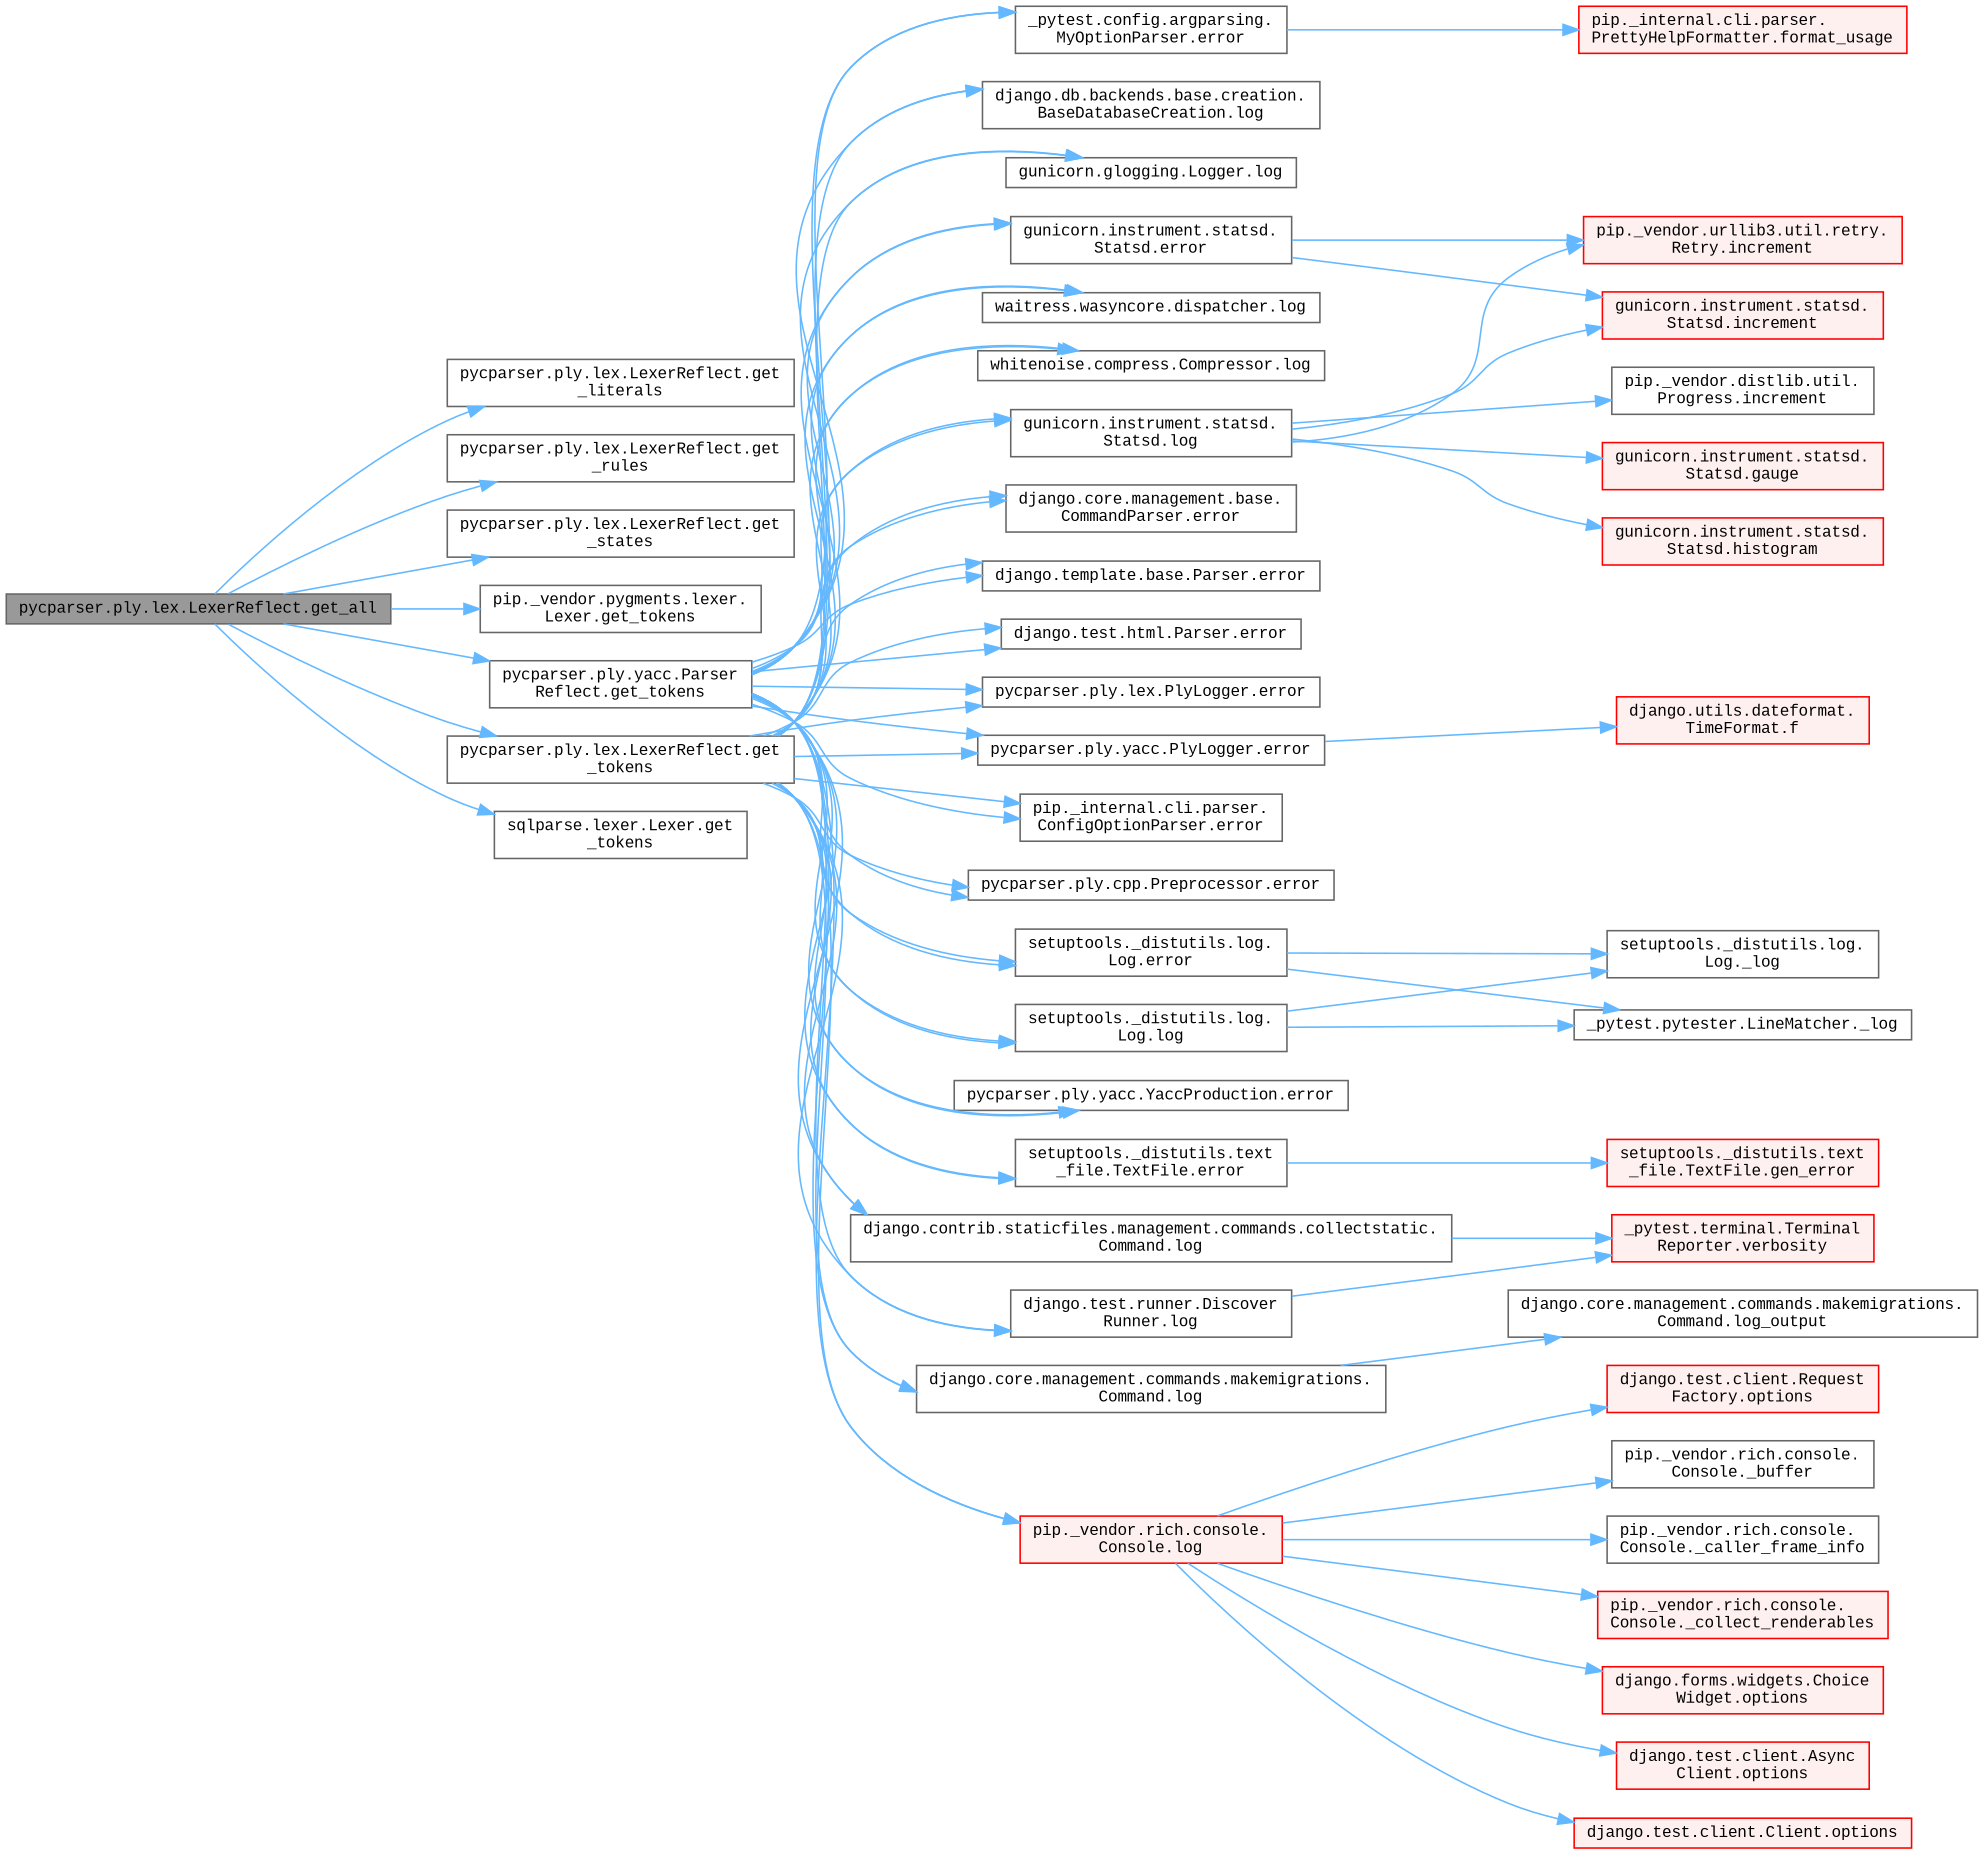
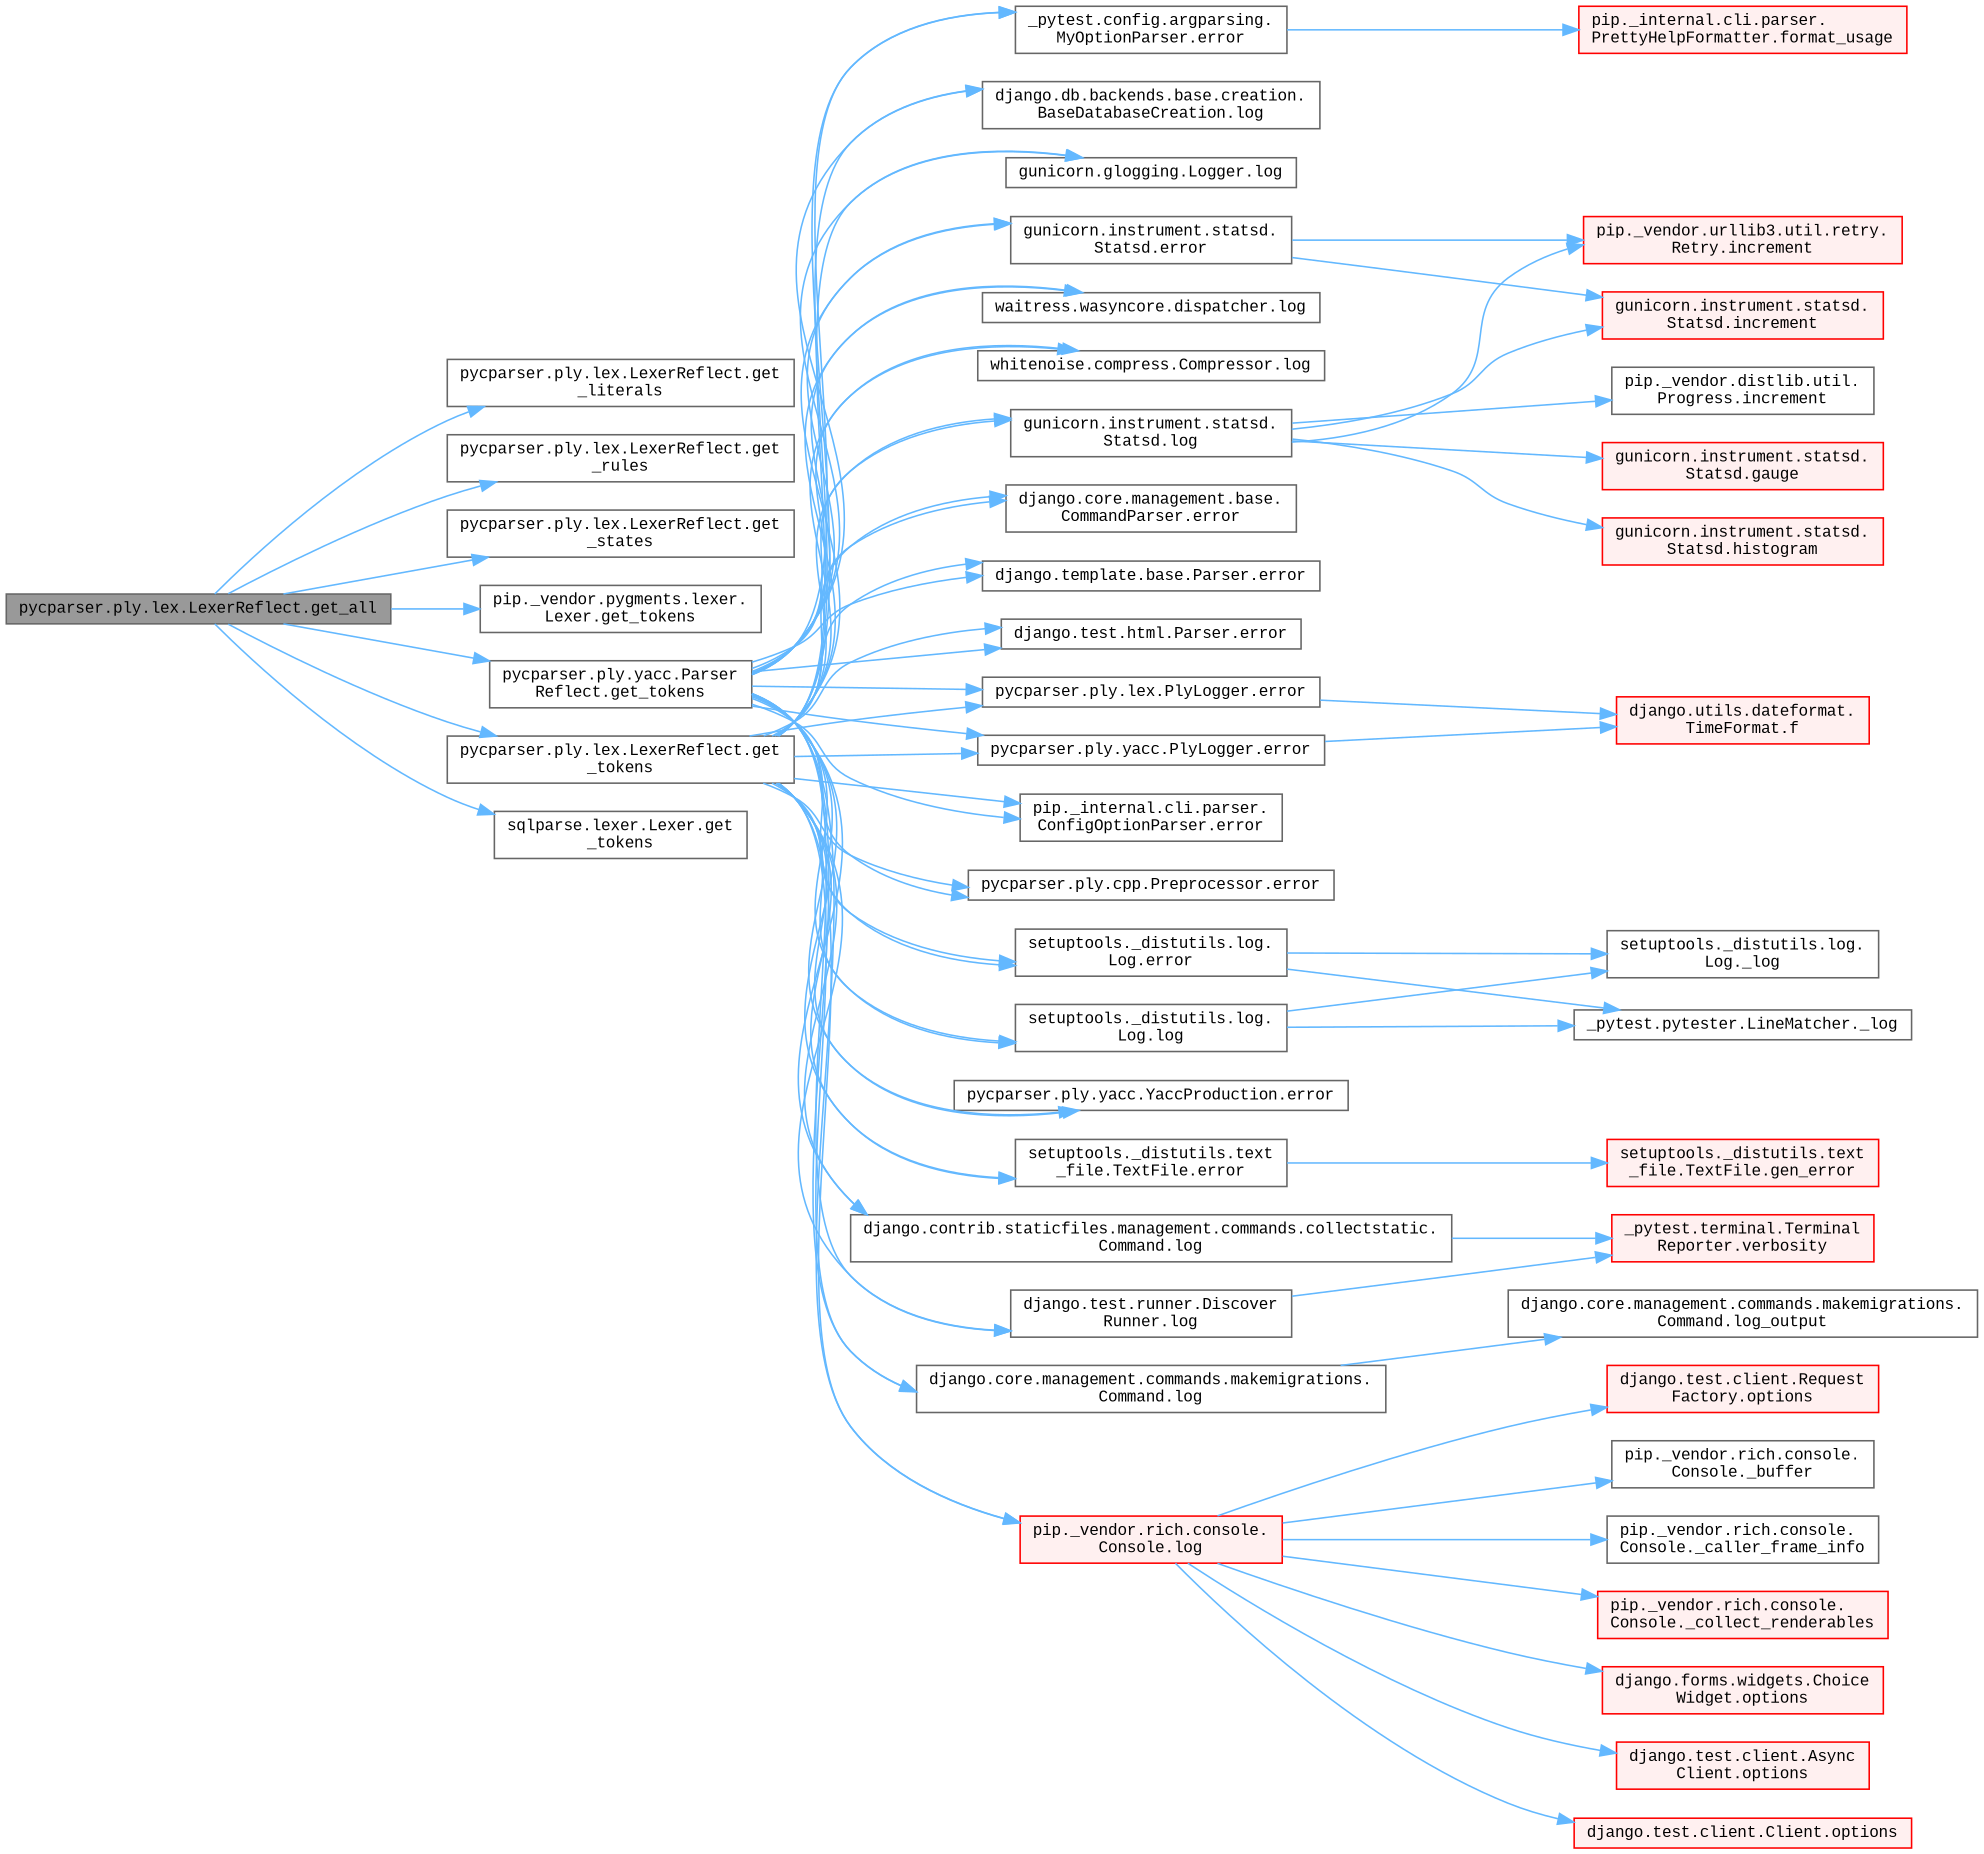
none -> (1460, 707)
